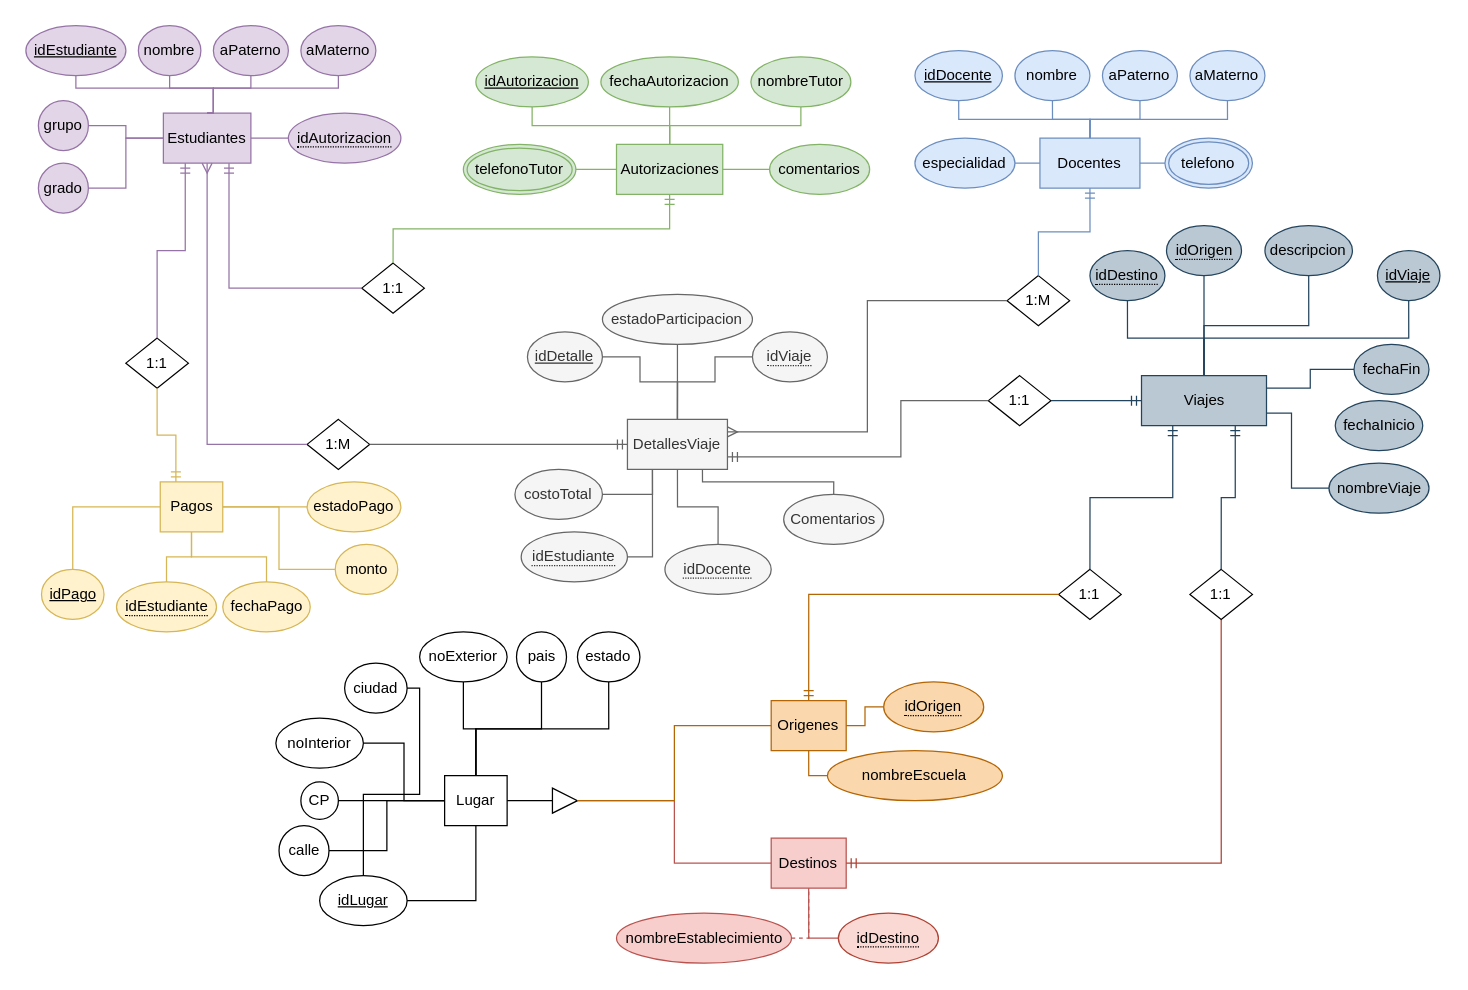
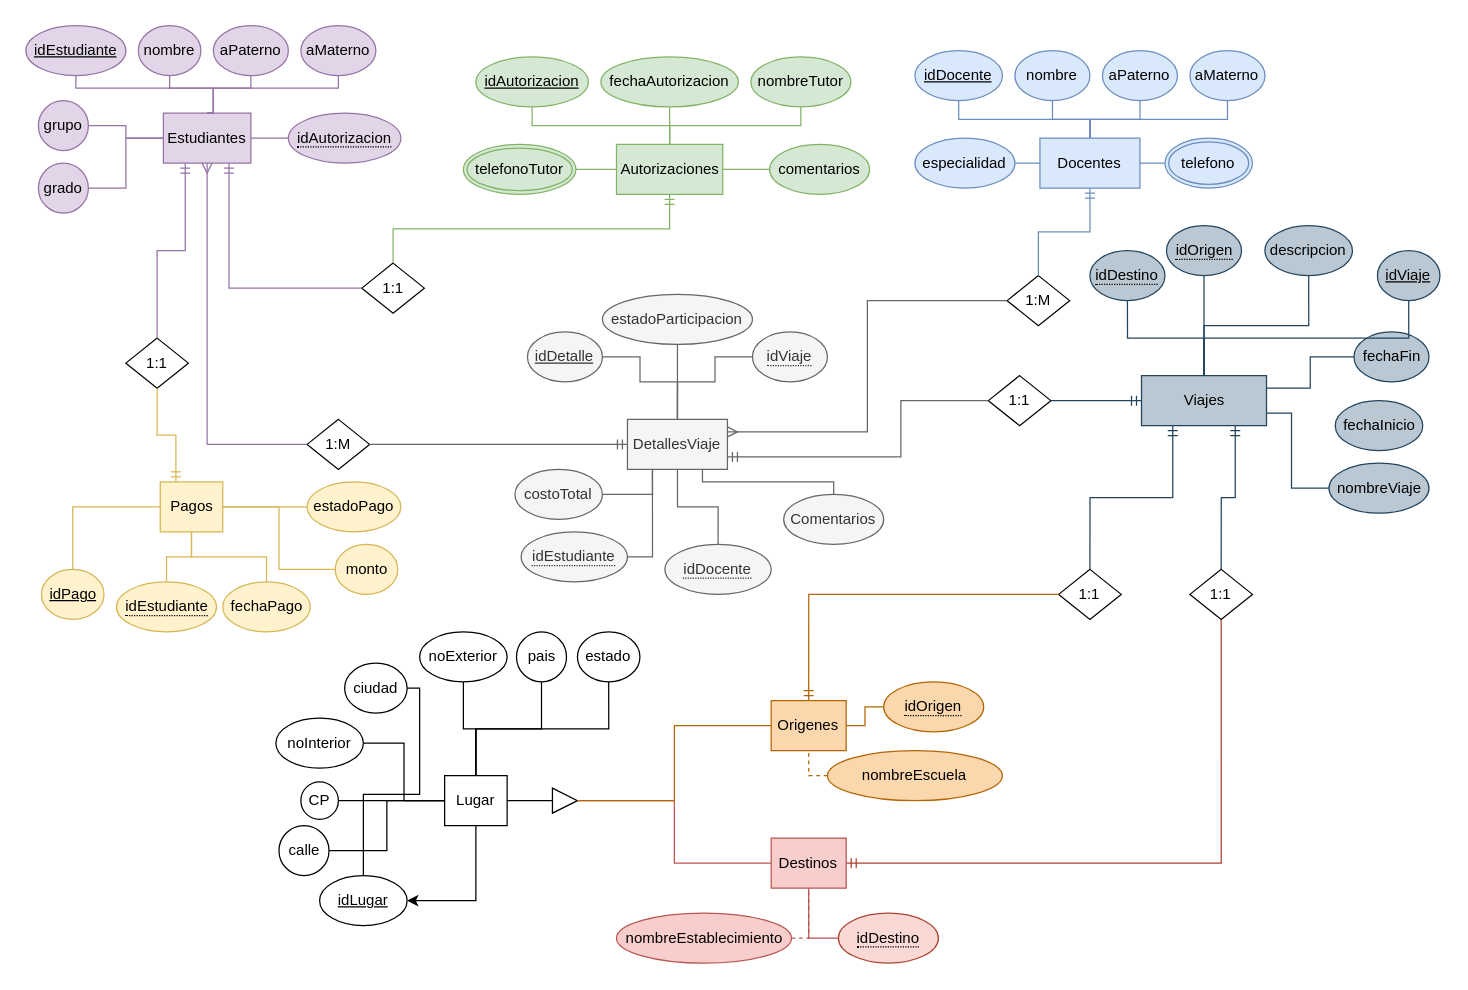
(1391, 369) -> (1391, 357)
(808, 772) -> (808, 772)
(413, 901) -> (417, 901)
